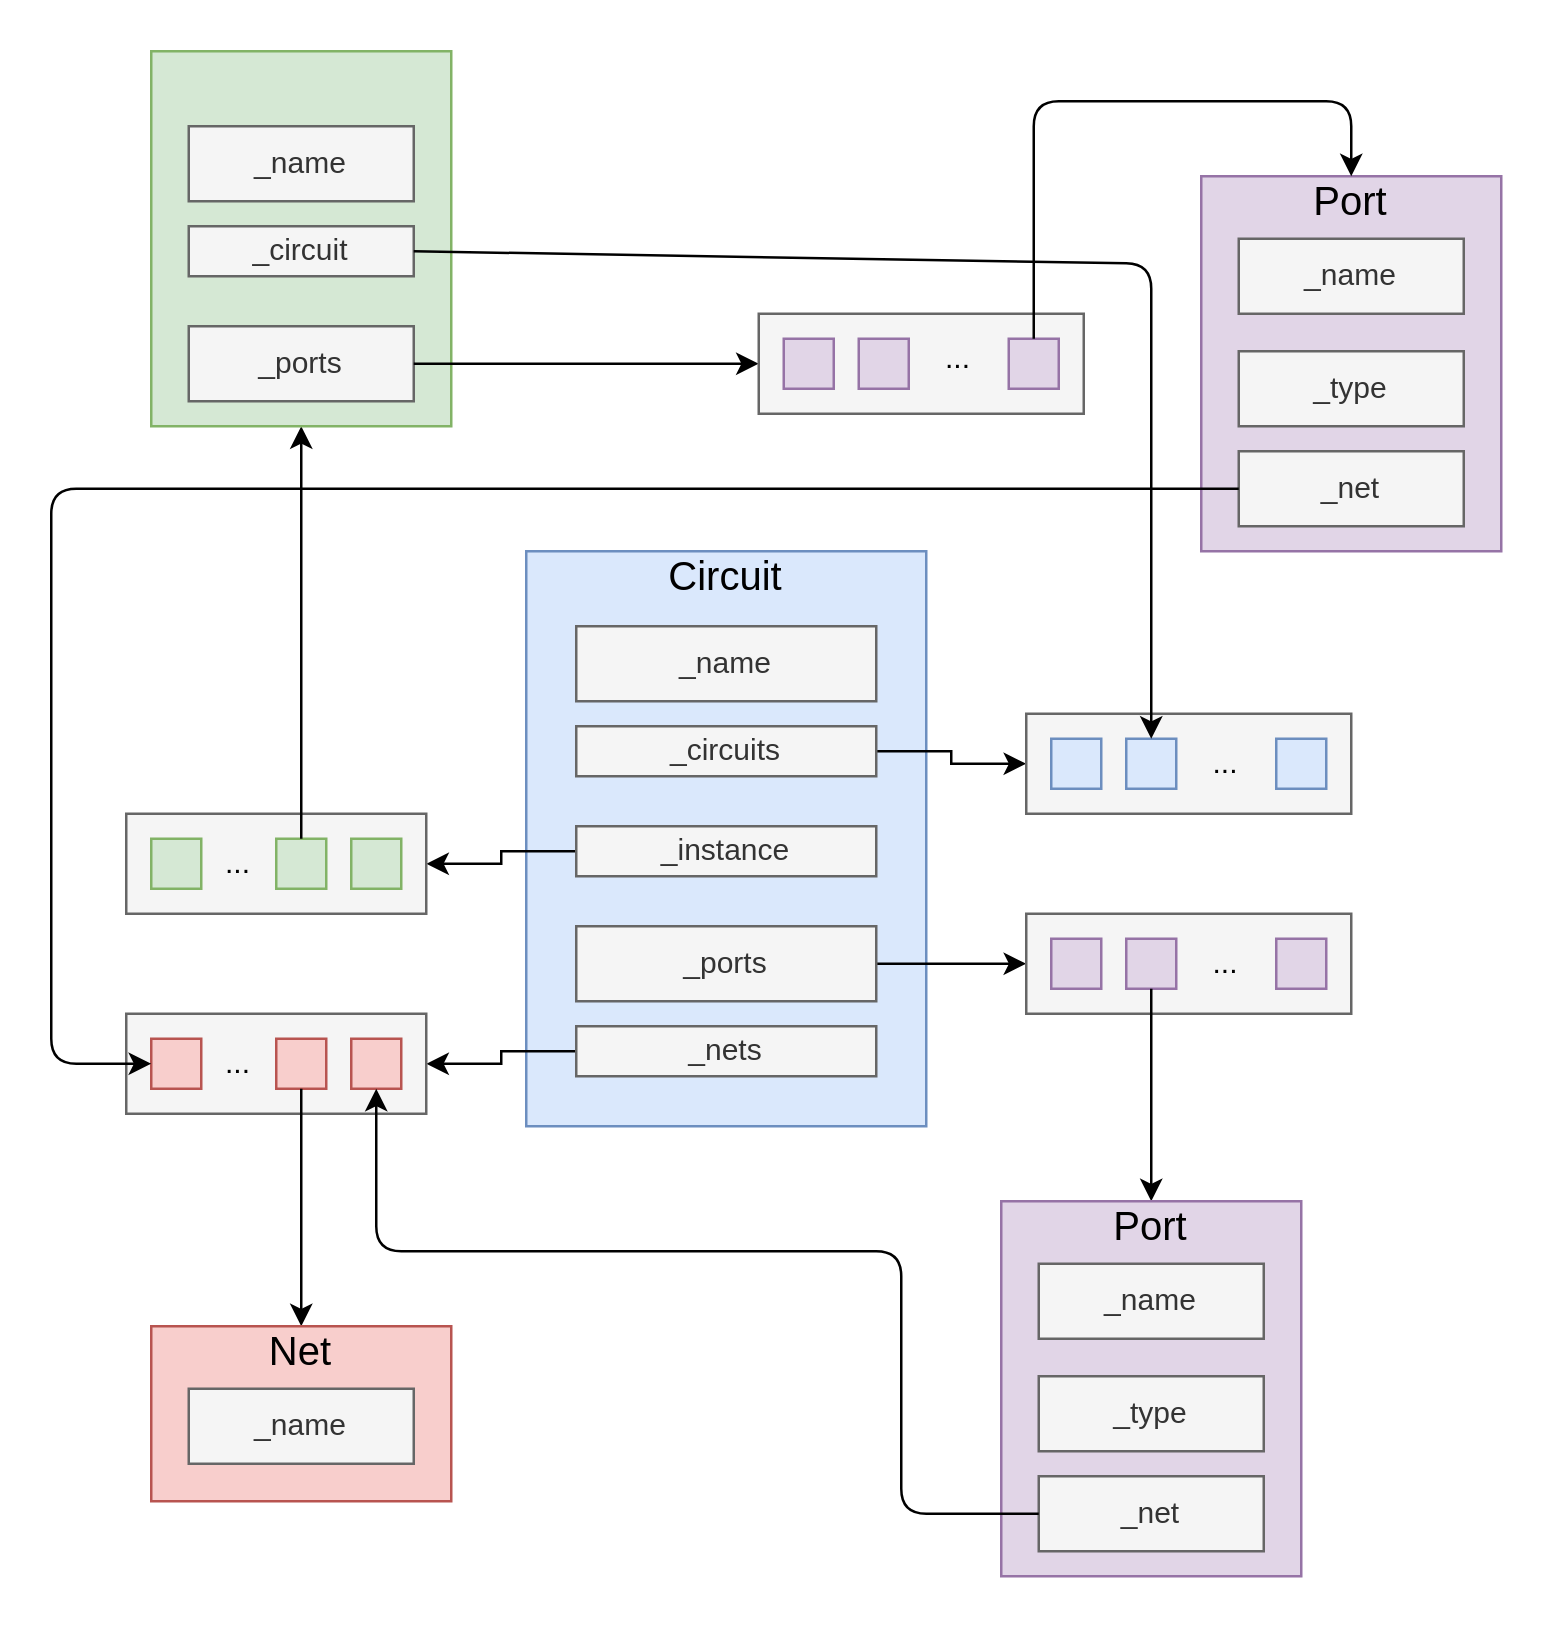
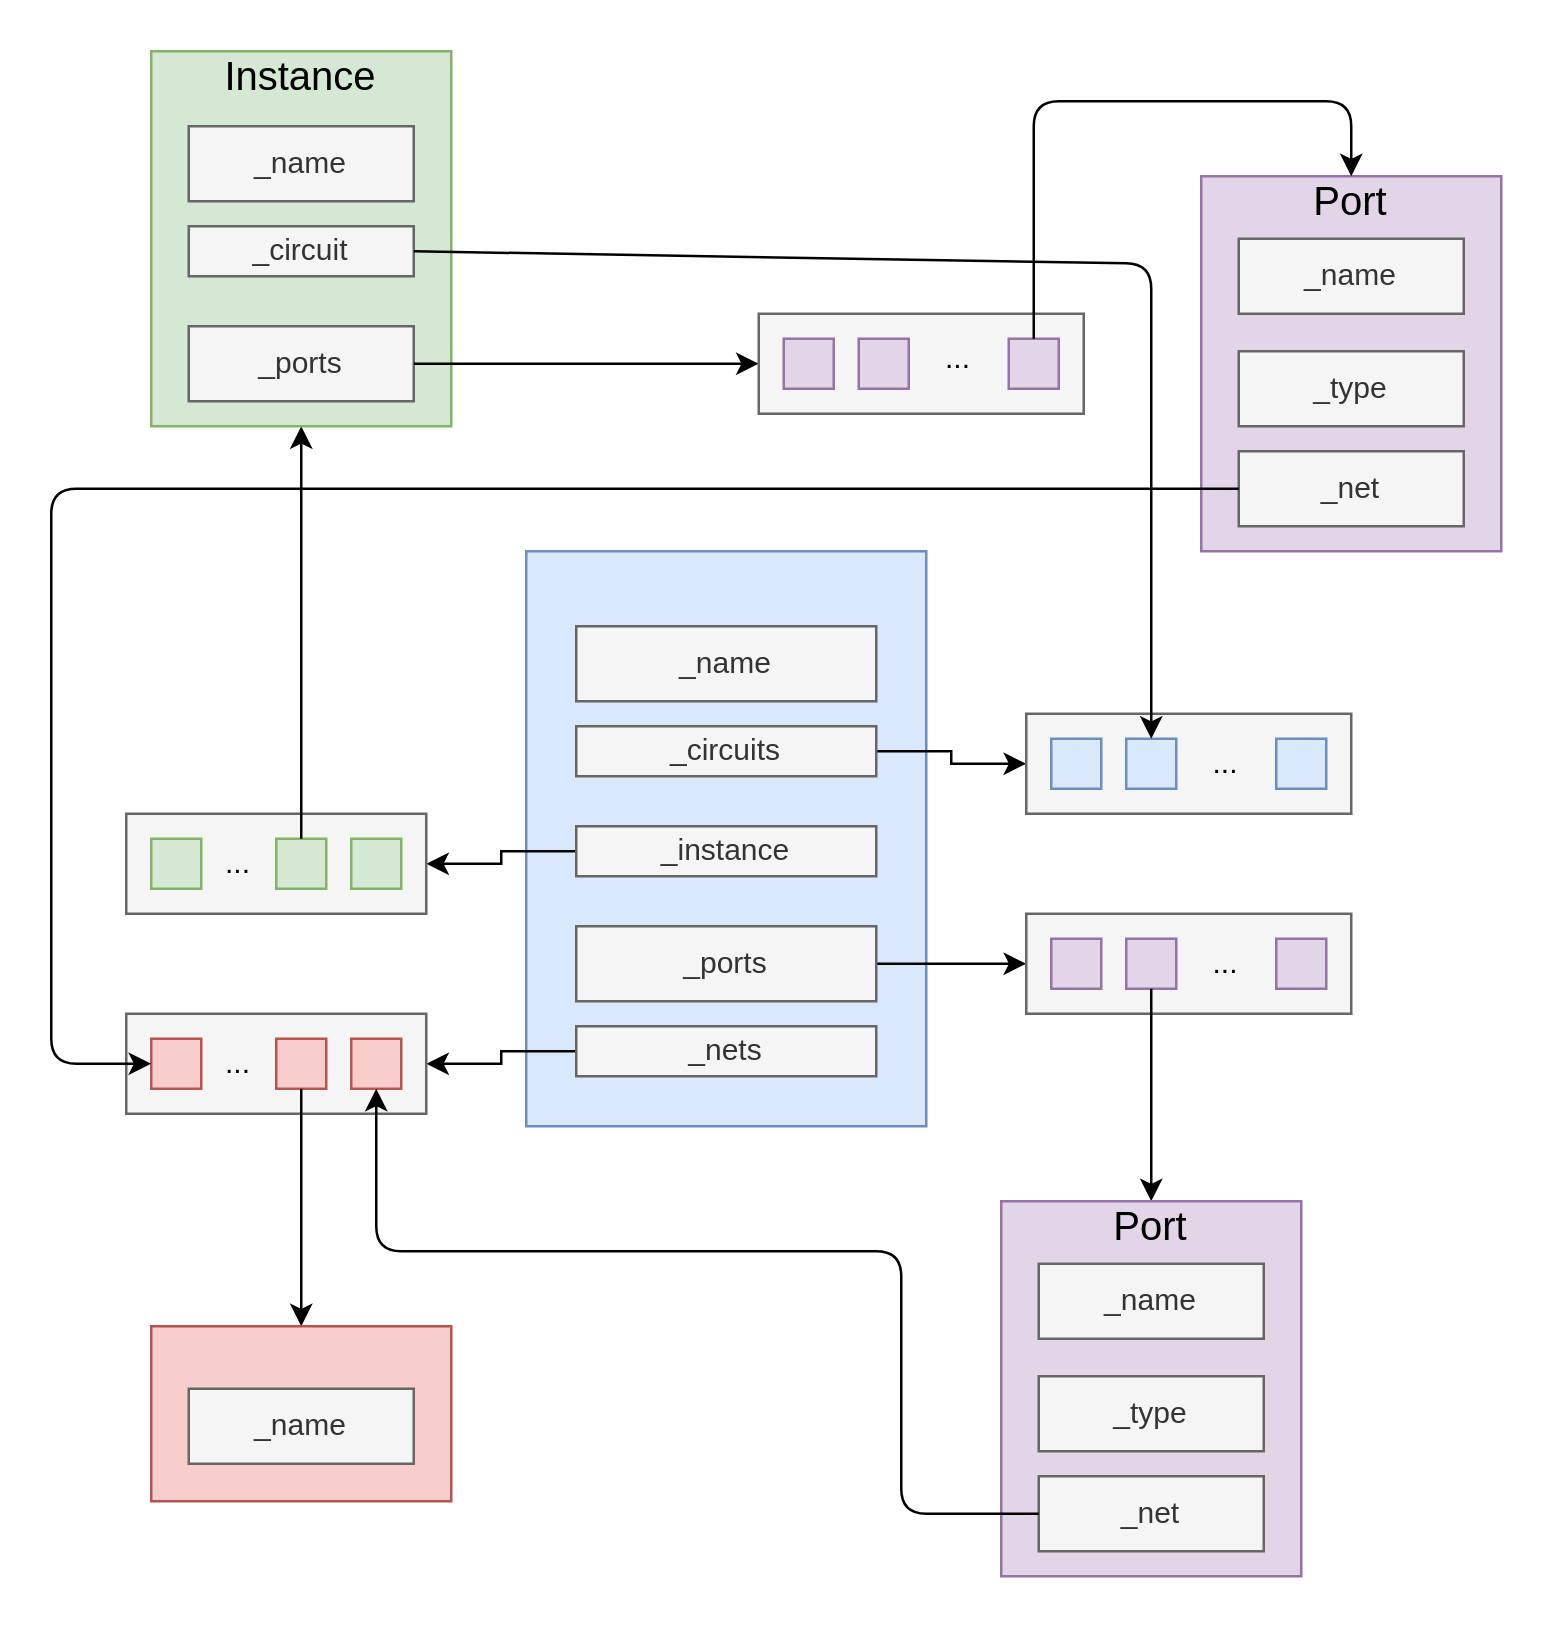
none -> (301, 76)
(726, 576) -> none
(301, 1351) -> none
